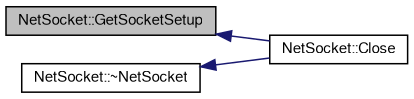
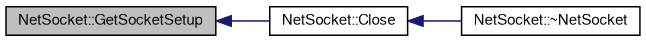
(243, 61) -> (442, 21)
